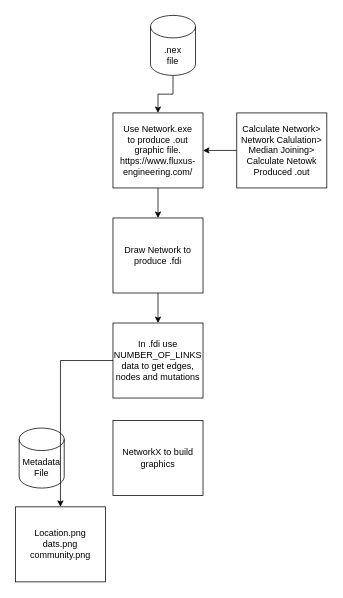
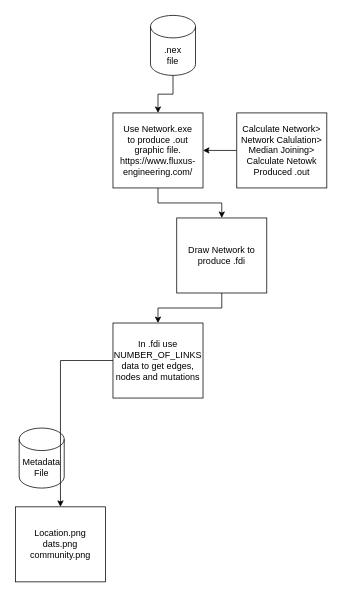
(158, 255) -> (222, 255)
(158, 458) -> none
